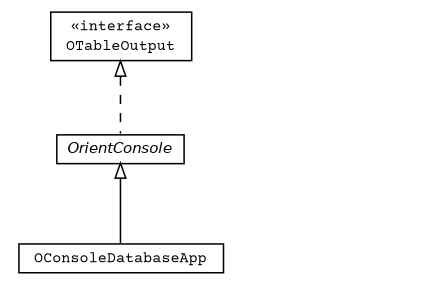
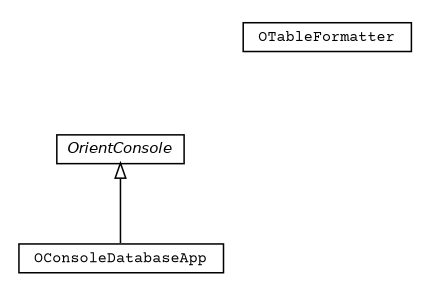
(120, 36) -> none
none -> (327, 36)
